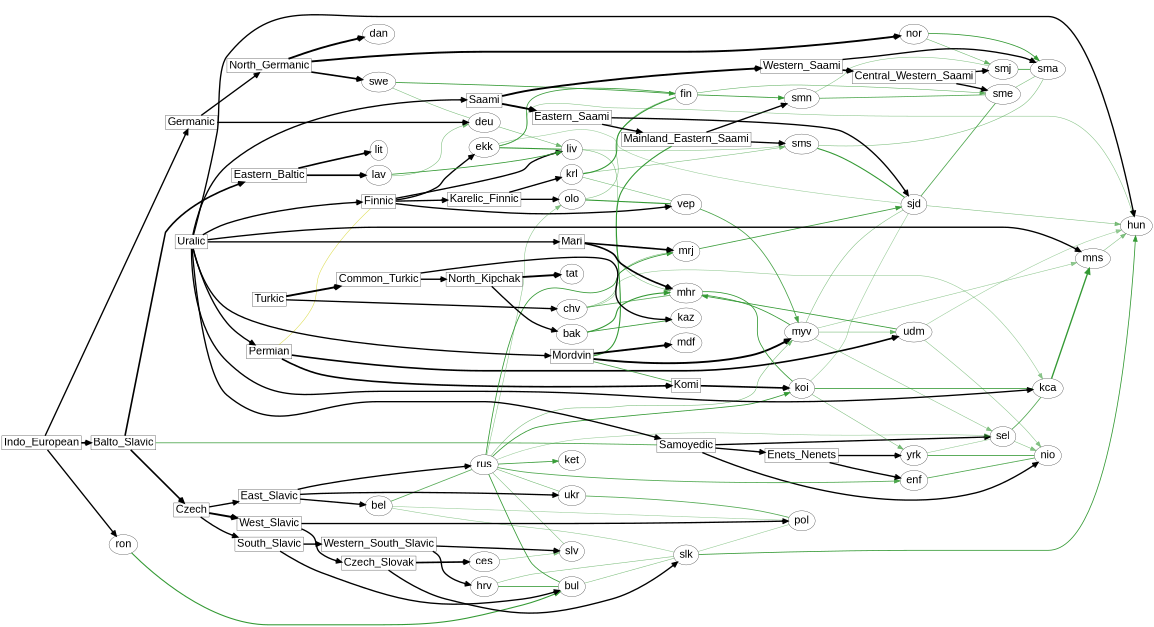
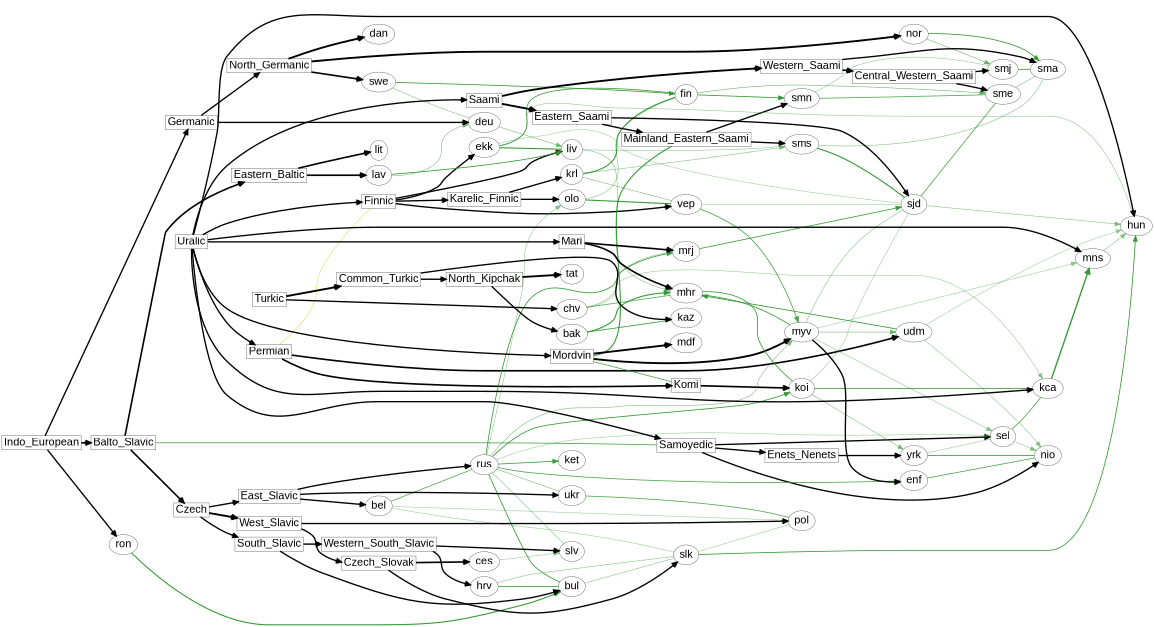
none -> (801, 204)
(862, 470) -> (845, 422)
(413, 600) -> (413, 600)
